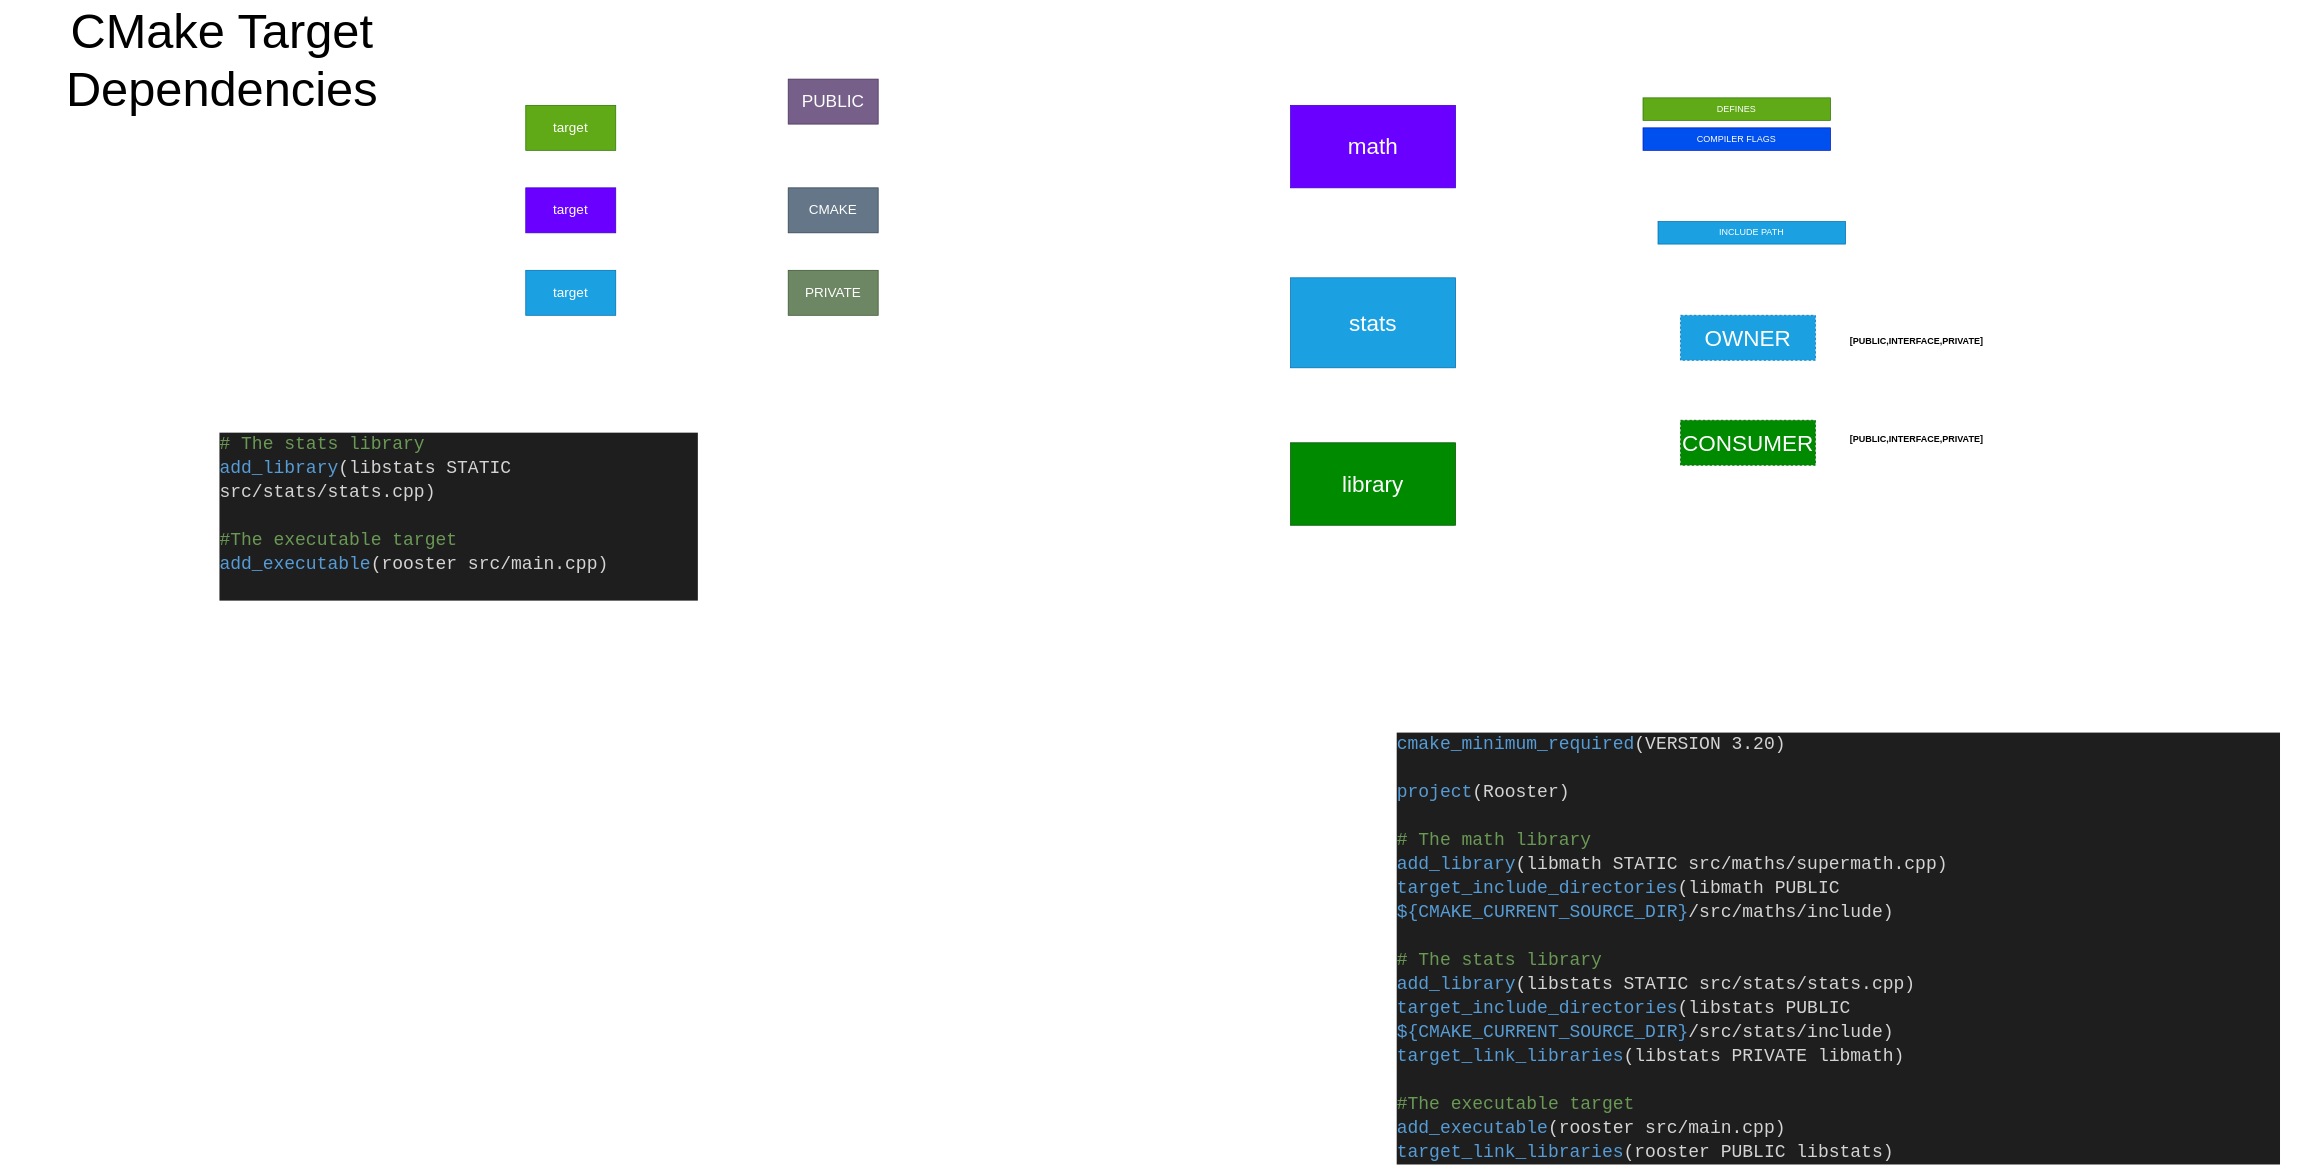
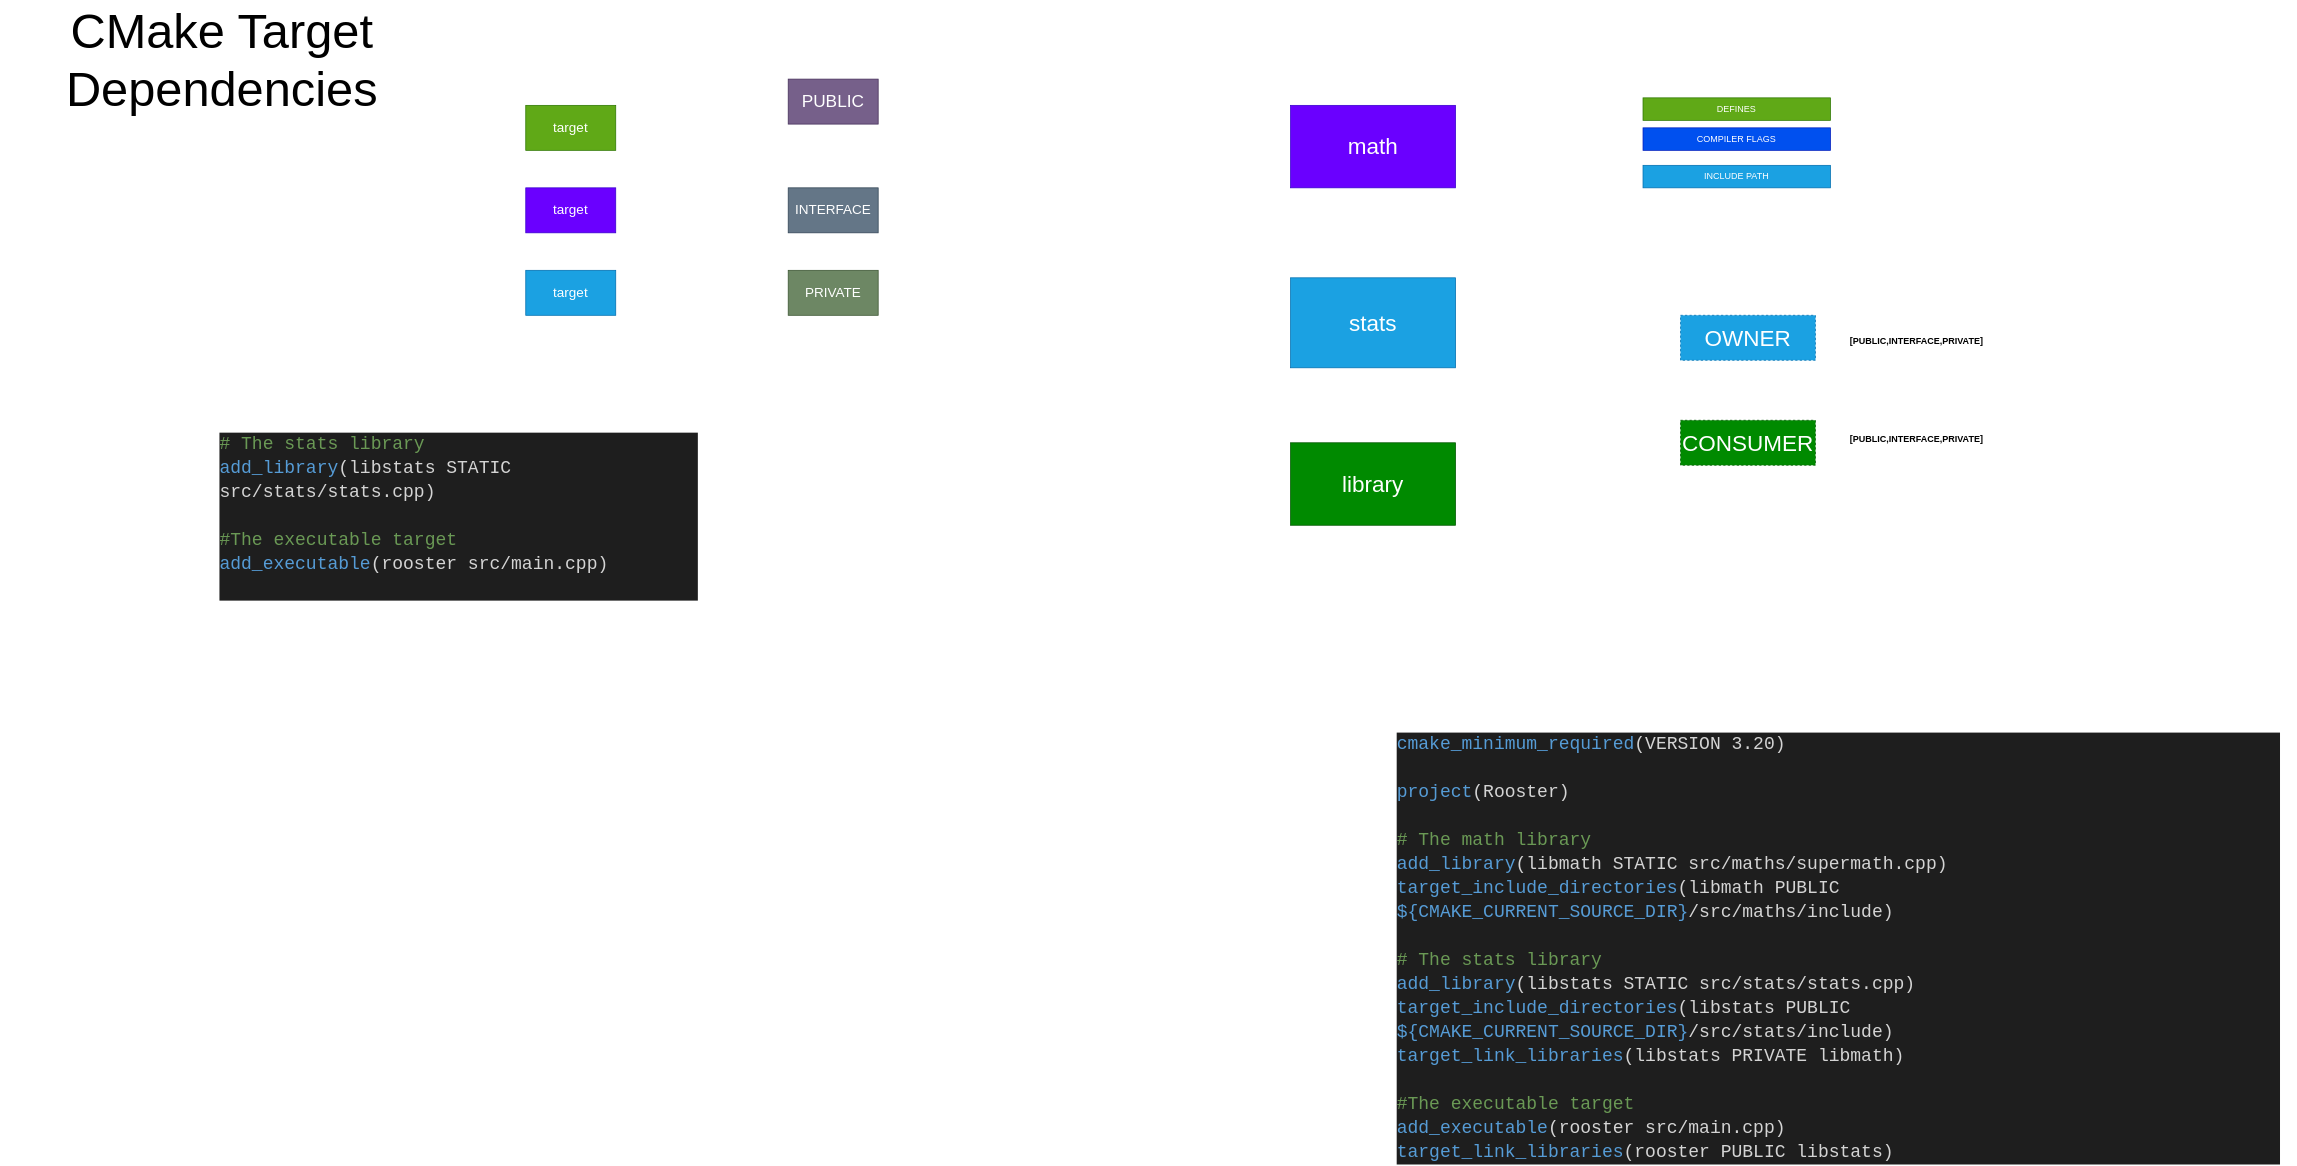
(833, 210) -> (833, 210)
(1752, 233) -> (1737, 177)
